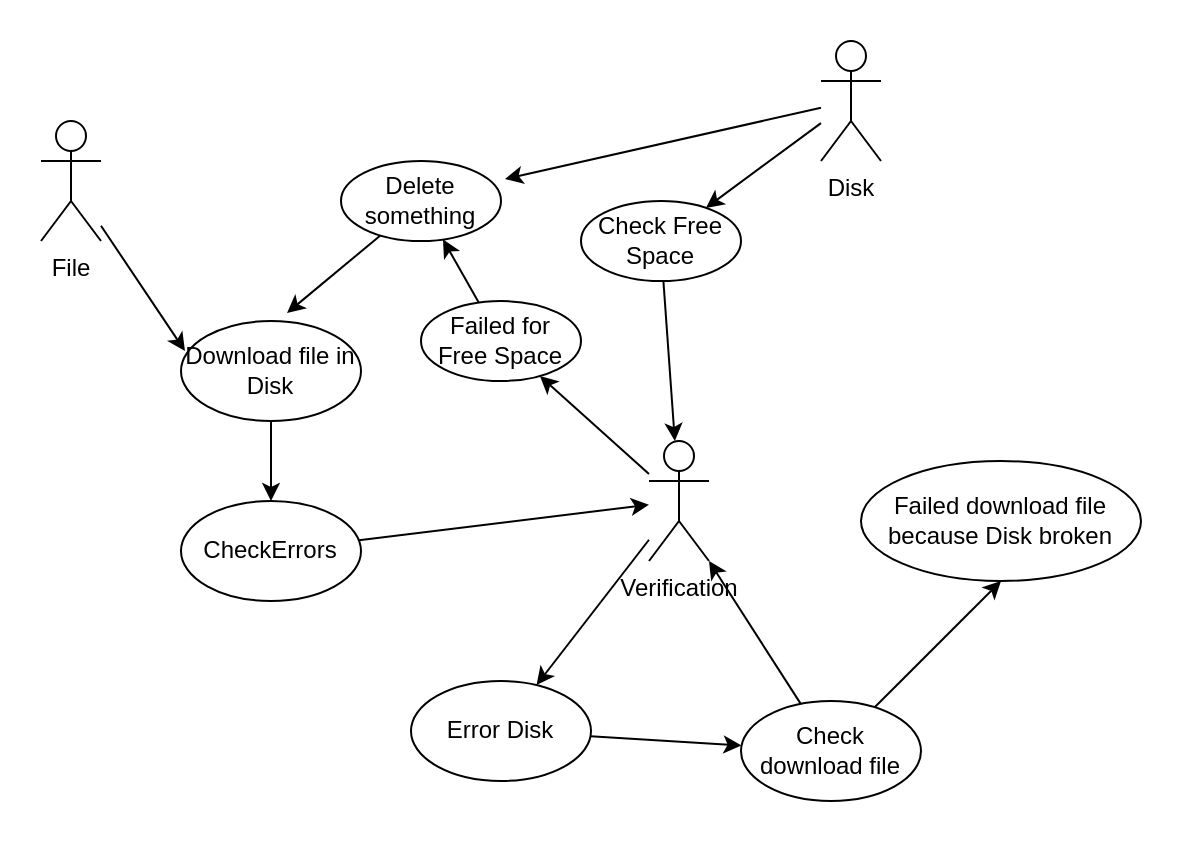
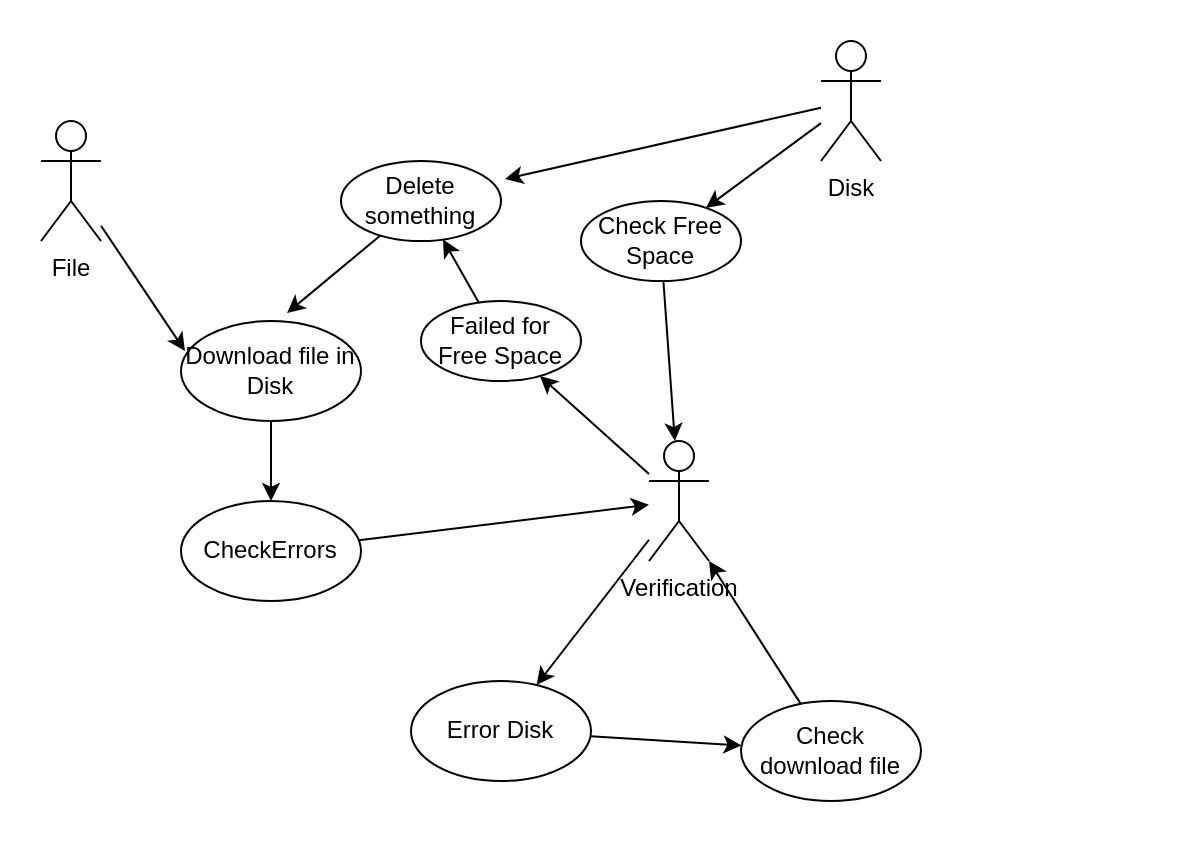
(1001, 521) -> none
(933, 649) -> none
